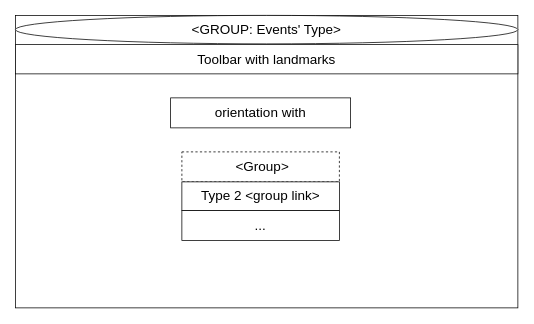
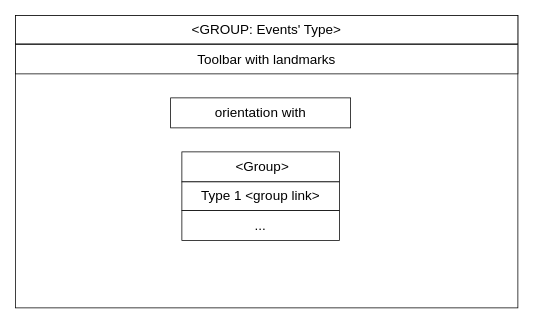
(267, 30) -> (267, 30)
(261, 167) -> (261, 167)
(261, 196) -> (261, 196)
